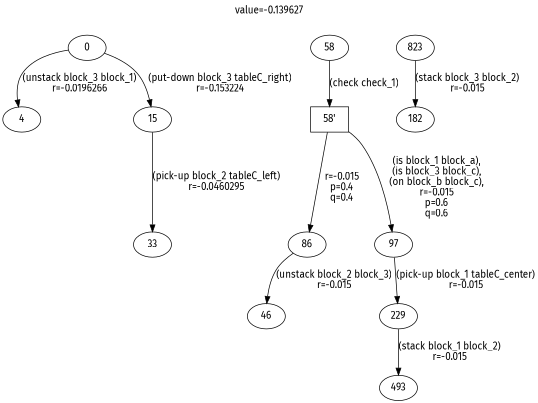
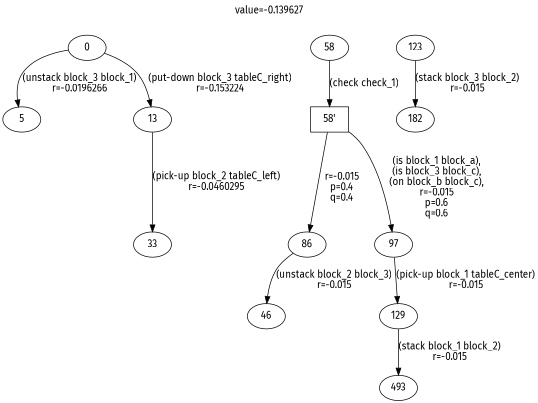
(415, 48) -> (415, 48)
(22, 119) -> (22, 119)
(153, 119) -> (153, 119)
(398, 316) -> (398, 316)
